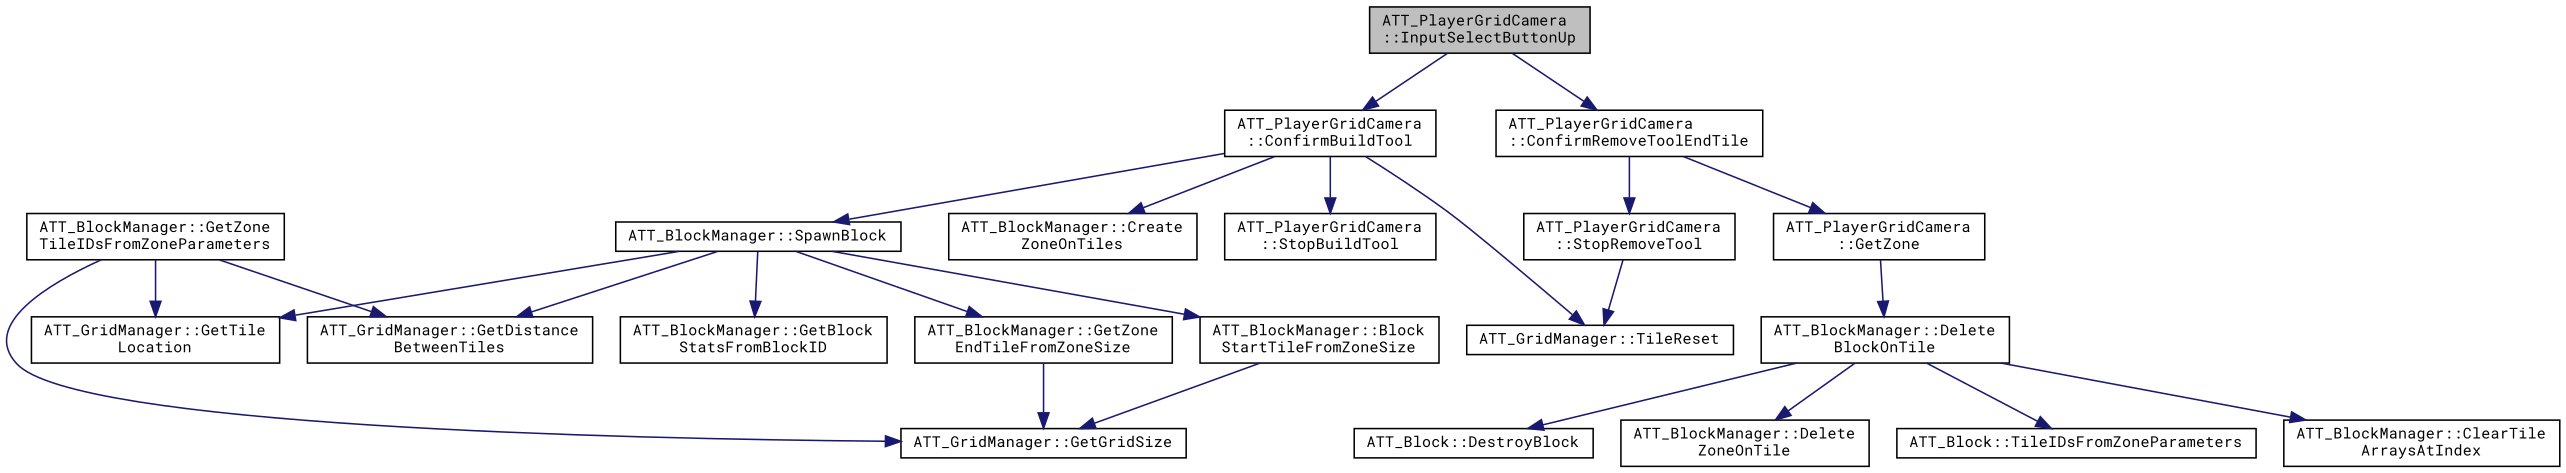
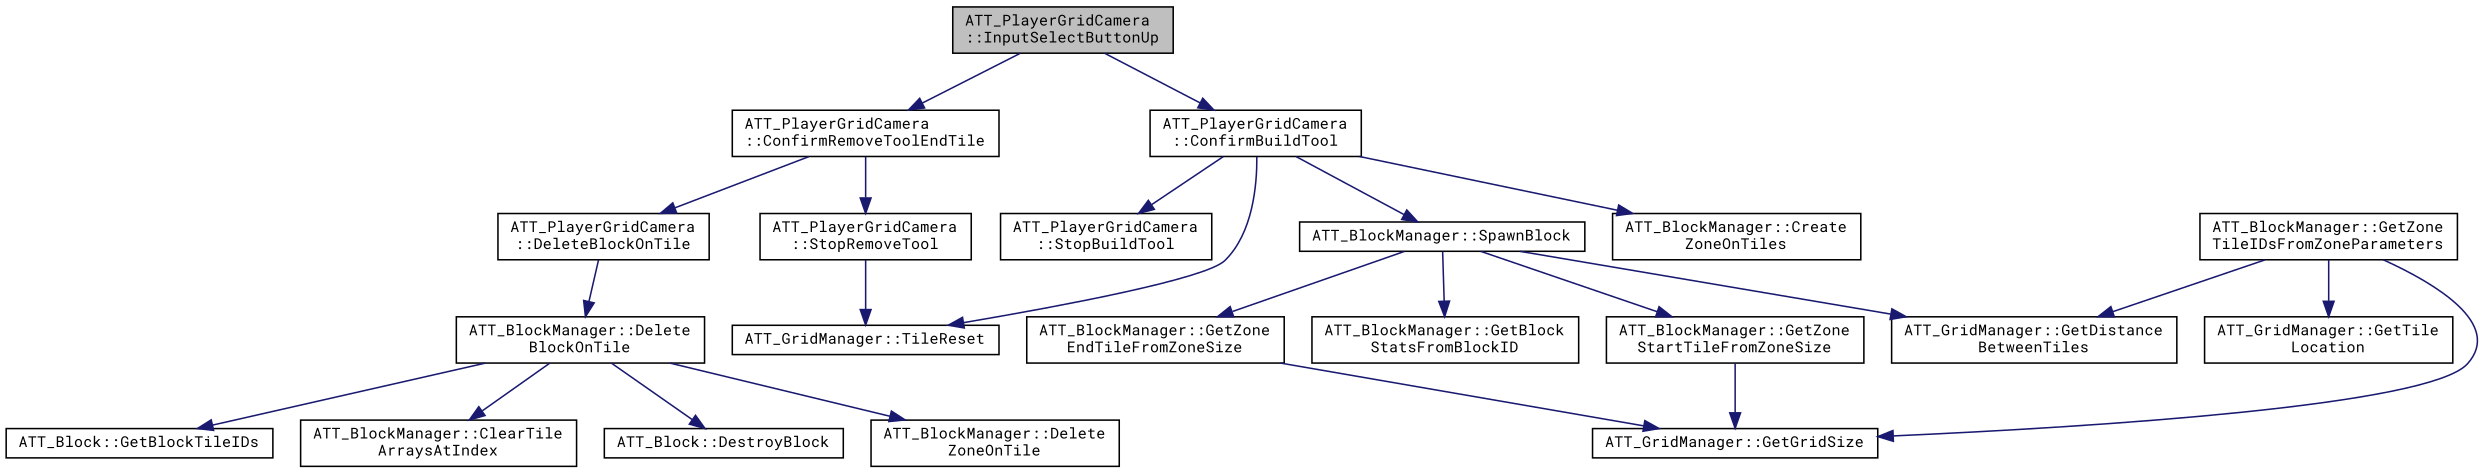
(1879, 237) -> (604, 237)
(487, 283) -> none
(1320, 340) -> (1735, 340)
(2076, 443) -> (140, 443)
